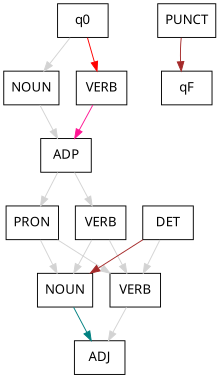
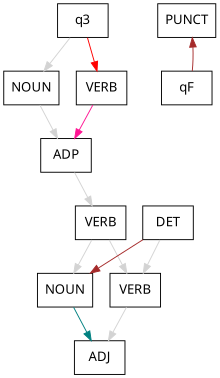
(83, 21) -> (83, 21)
(180, 50) -> (193, 59)
(32, 223) -> none
